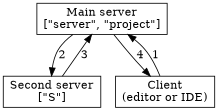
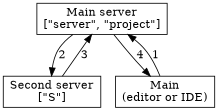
(165, 92) -> (165, 92)
